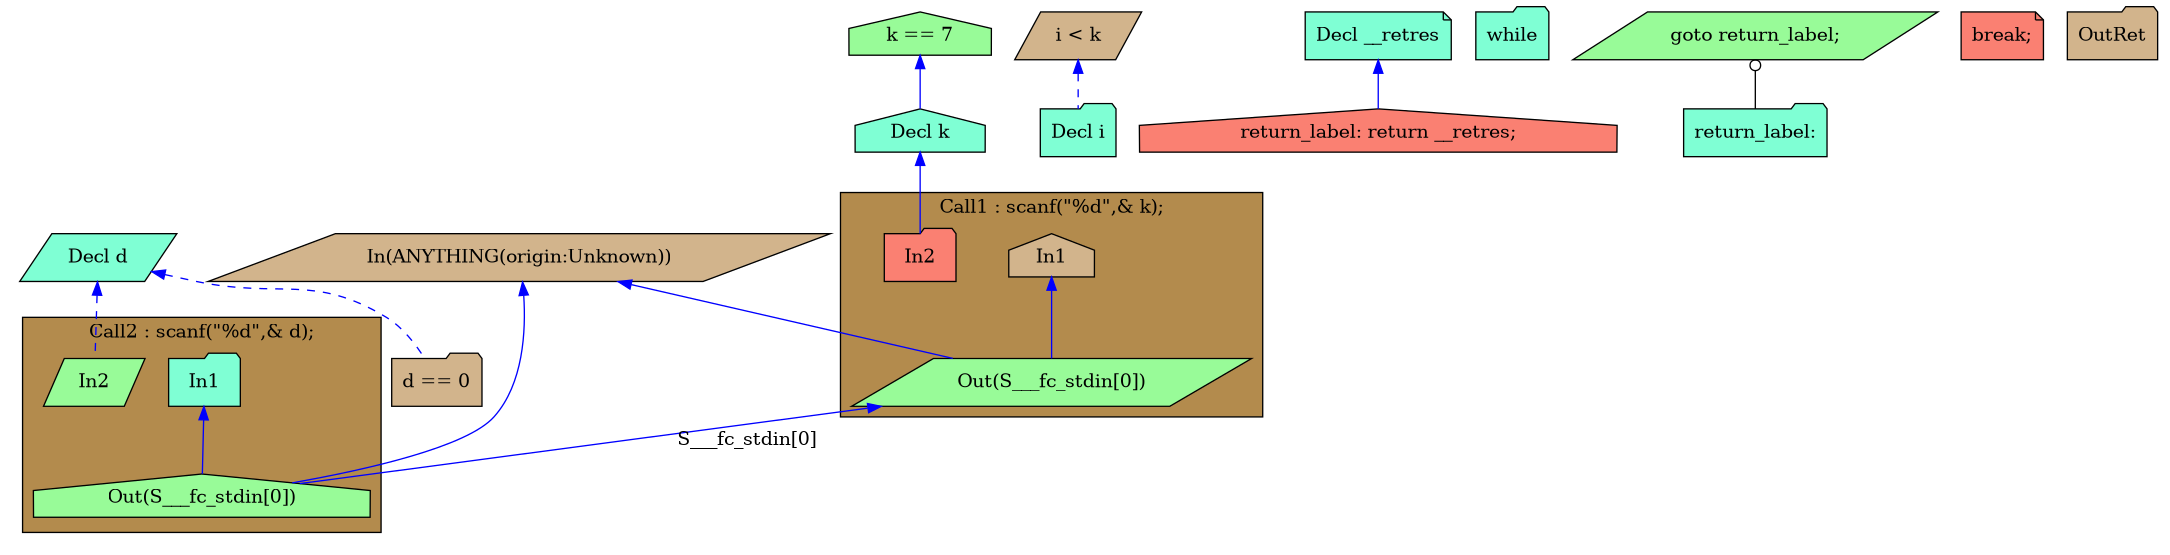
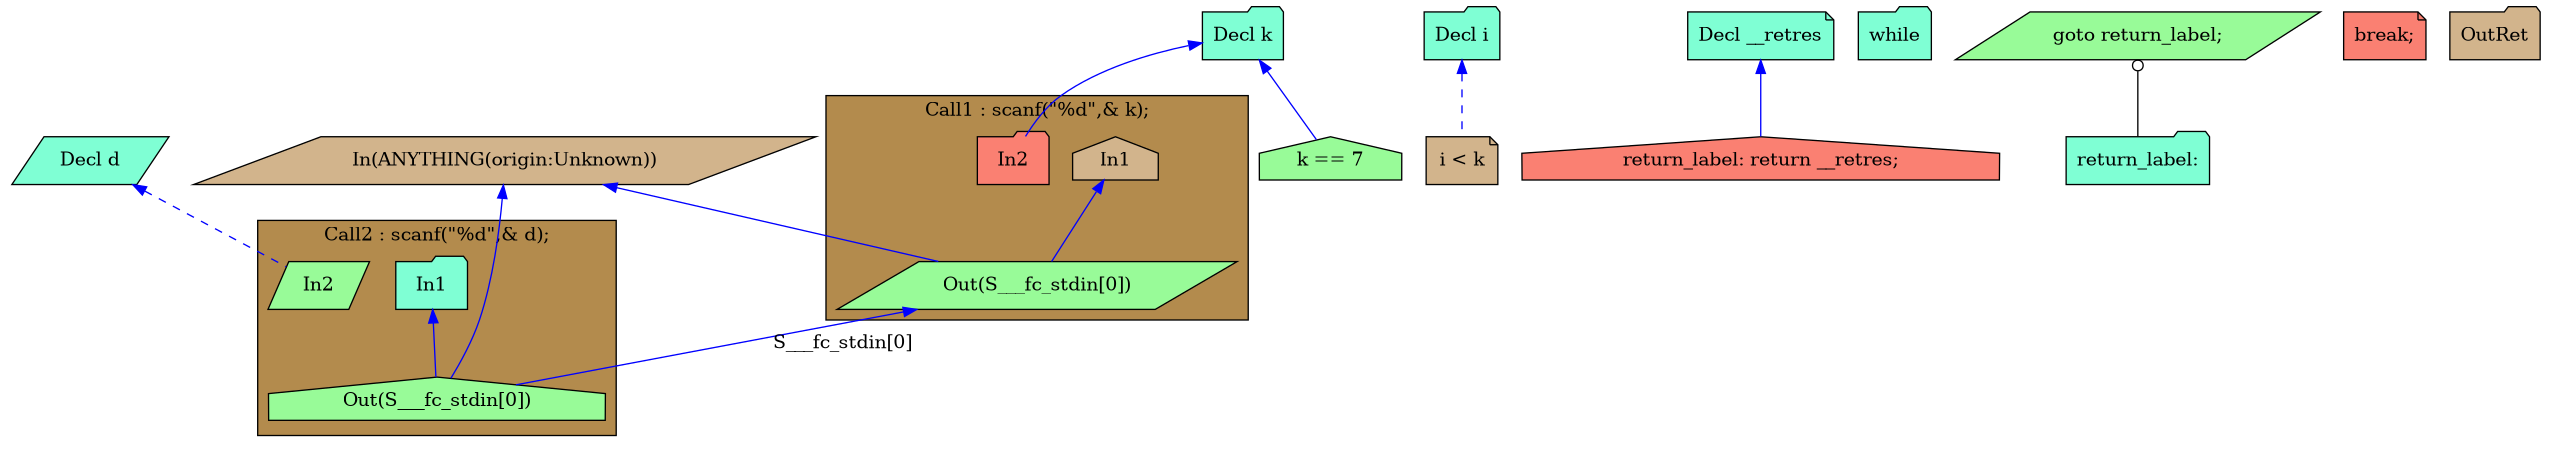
(1078, 36) -> (1462, 161)
(920, 89) -> (1292, 105)
(1078, 91) -> (1462, 105)
(920, 133) -> (1243, 36)
(437, 382) -> none
